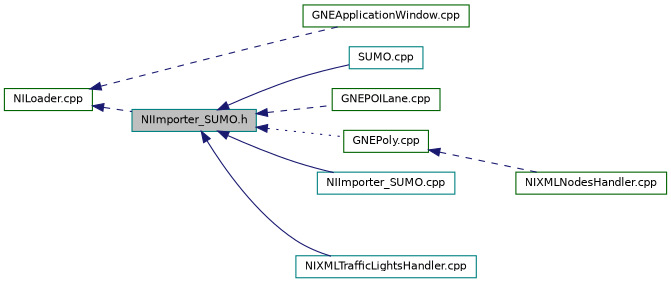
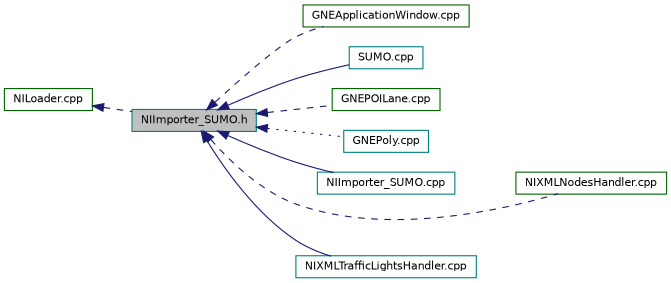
(220, 56) -> (265, 58)
(386, 141) -> (386, 141)
(489, 162) -> (374, 219)
